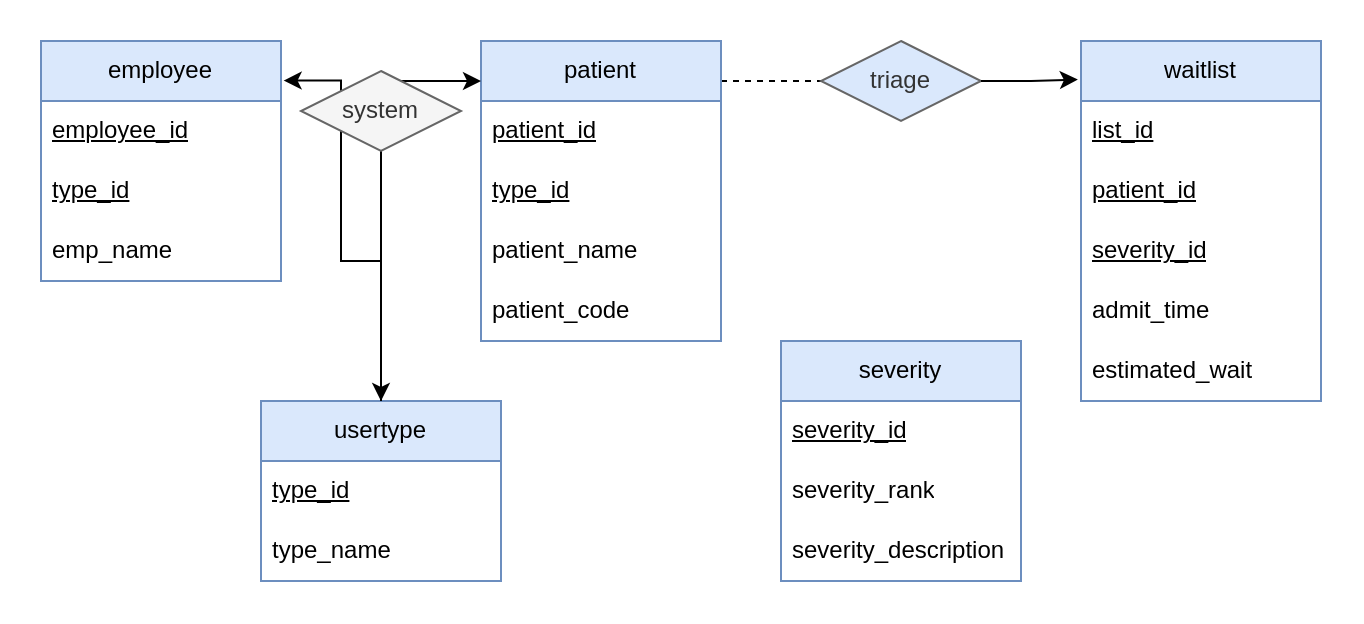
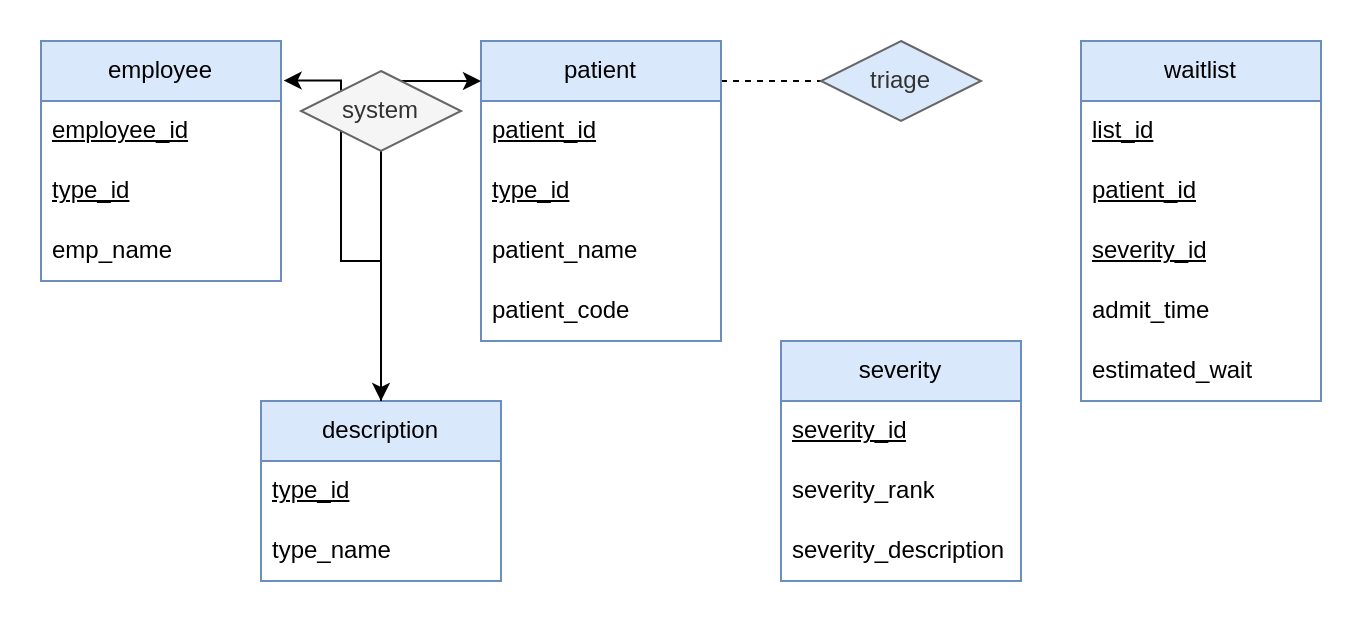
(1023, 81) -> none
(381, 431) -> (381, 431)
